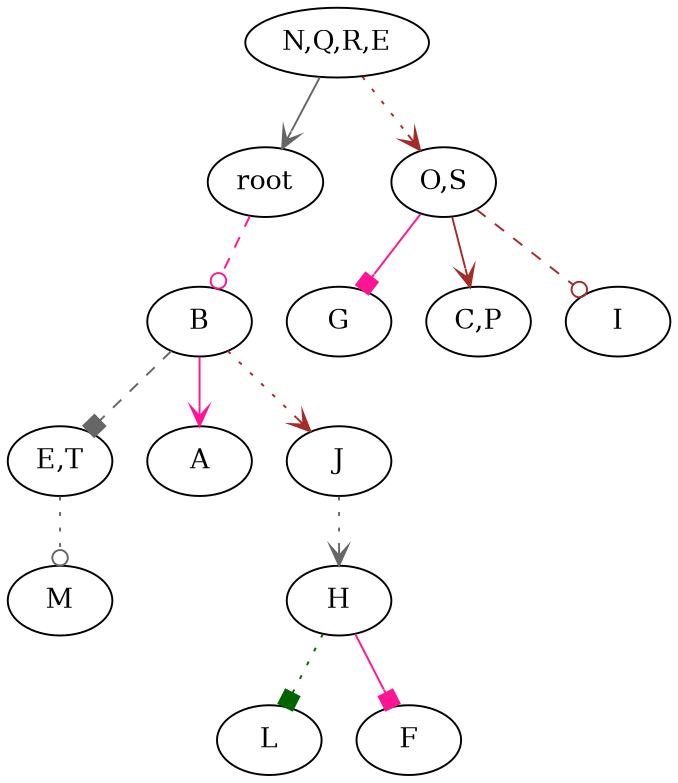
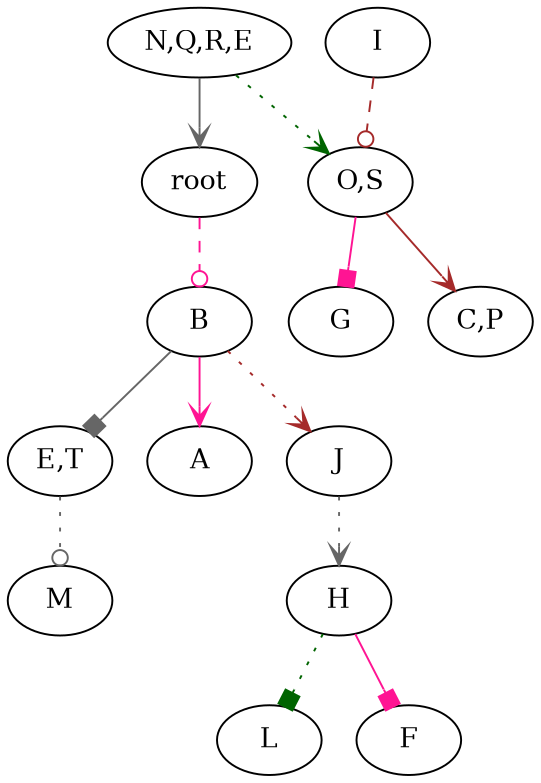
(385, 106) -> (275, 108)
(525, 247) -> (370, 104)
(137, 384) -> (137, 384)
